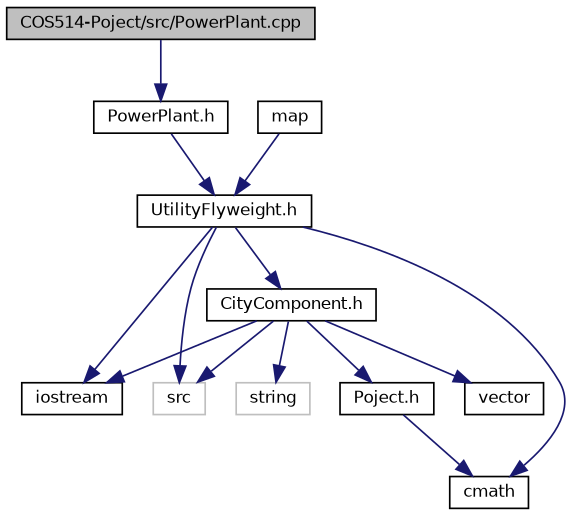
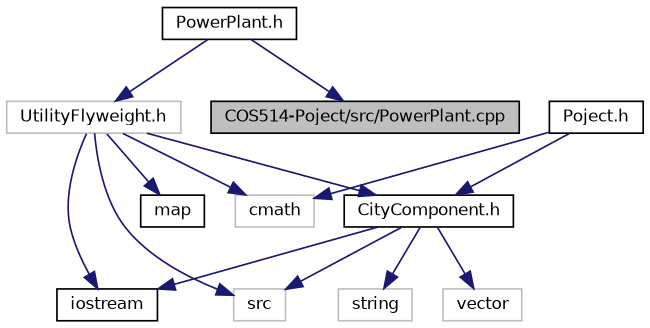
(161, 62) -> (290, 66)
(262, 157) -> (128, 158)
(224, 211) -> (94, 117)
(333, 346) -> (520, 160)
(504, 399) -> (482, 305)
(489, 492) -> (275, 211)
